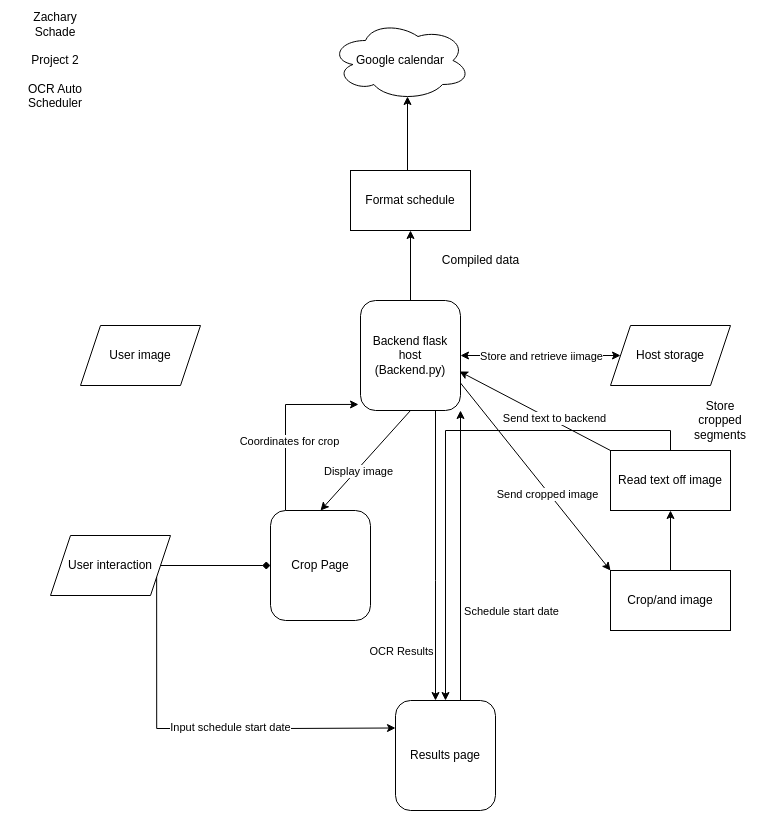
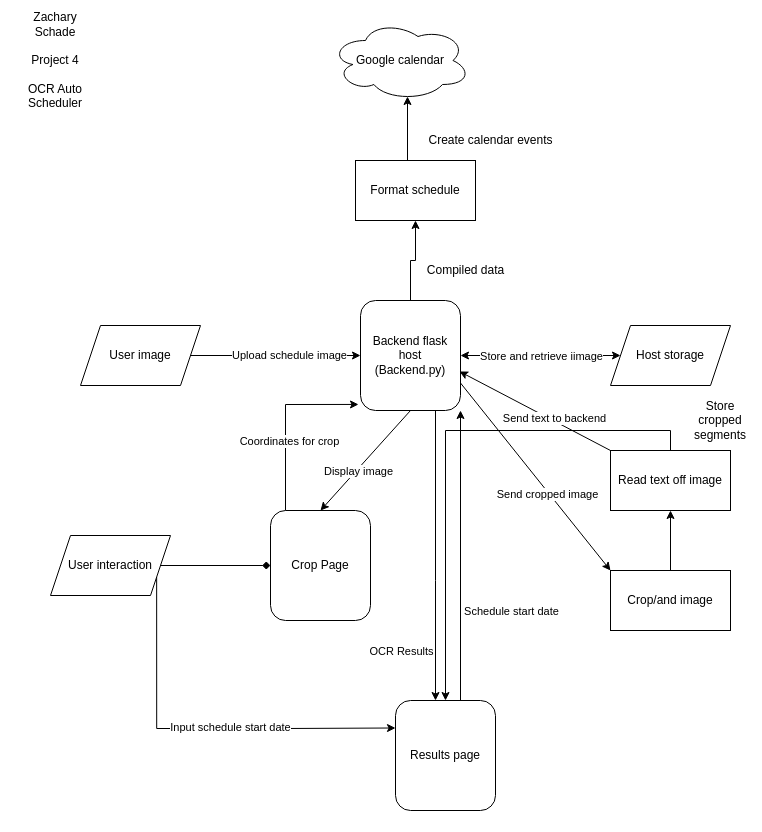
(56, 61) -> (56, 61)
none -> (491, 141)
(411, 201) -> (416, 191)
(481, 261) -> (466, 271)
none -> (272, 356)
